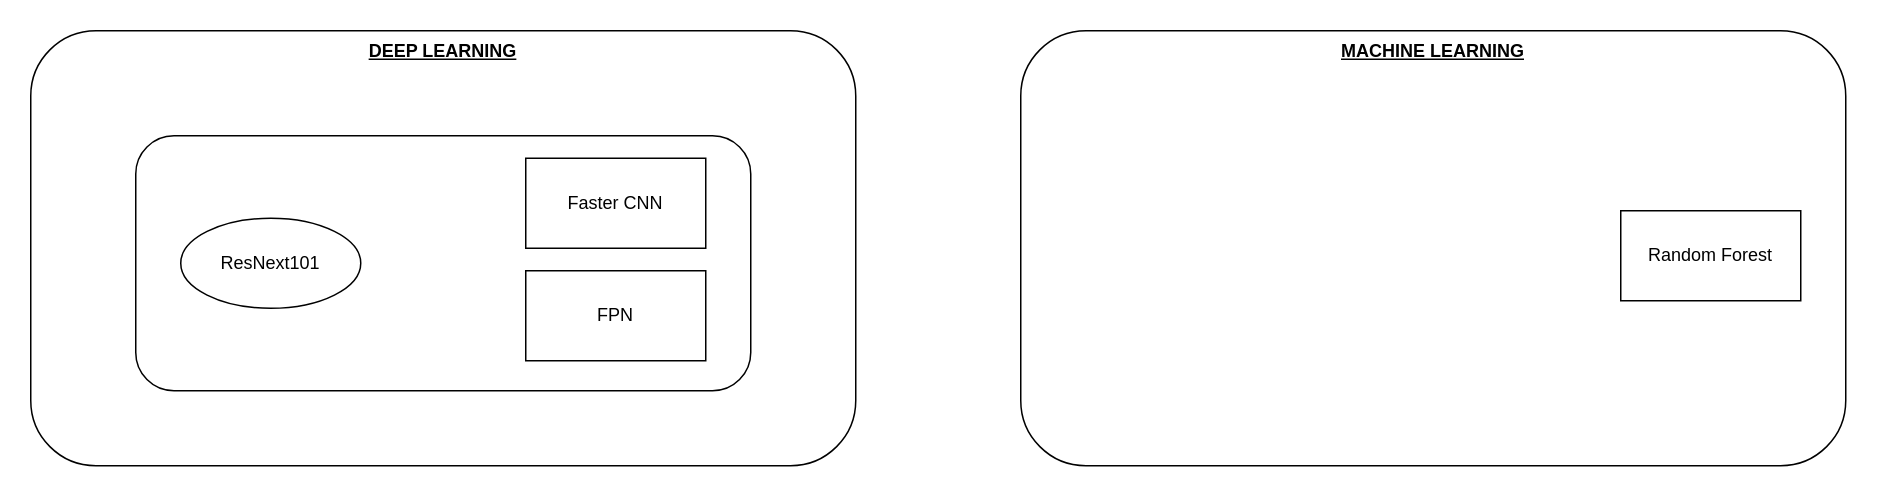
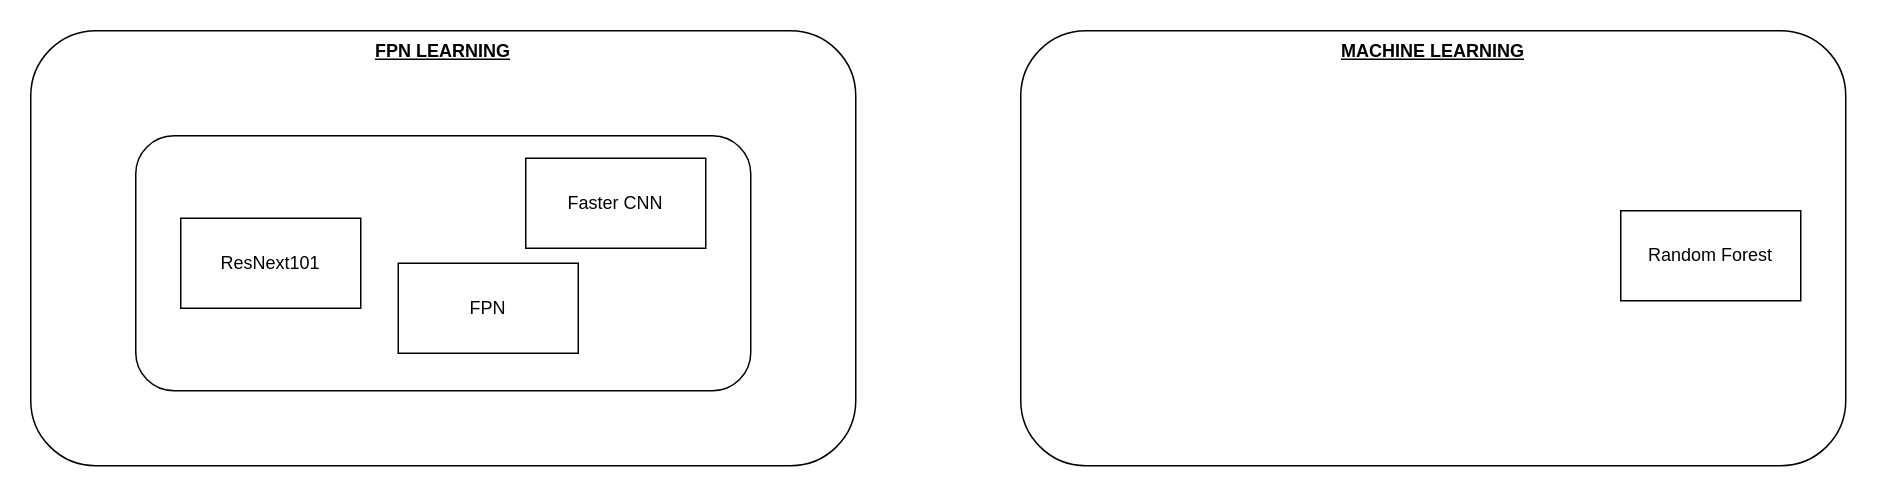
(443, 52) -> (443, 52)
(271, 263) -> (271, 263)
(616, 316) -> (488, 308)
